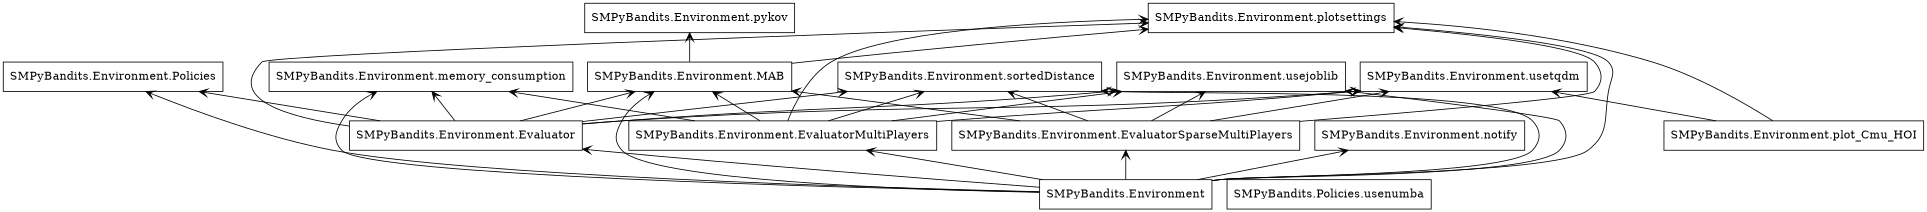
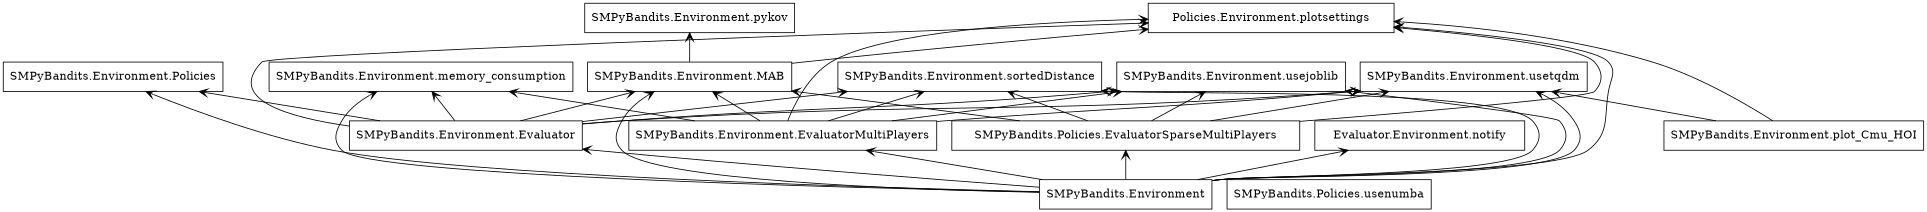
(1271, 18) -> (1271, 18)
(1126, 136) -> (1126, 136)
(1420, 136) -> (1420, 136)
none -> (1431, 173)
